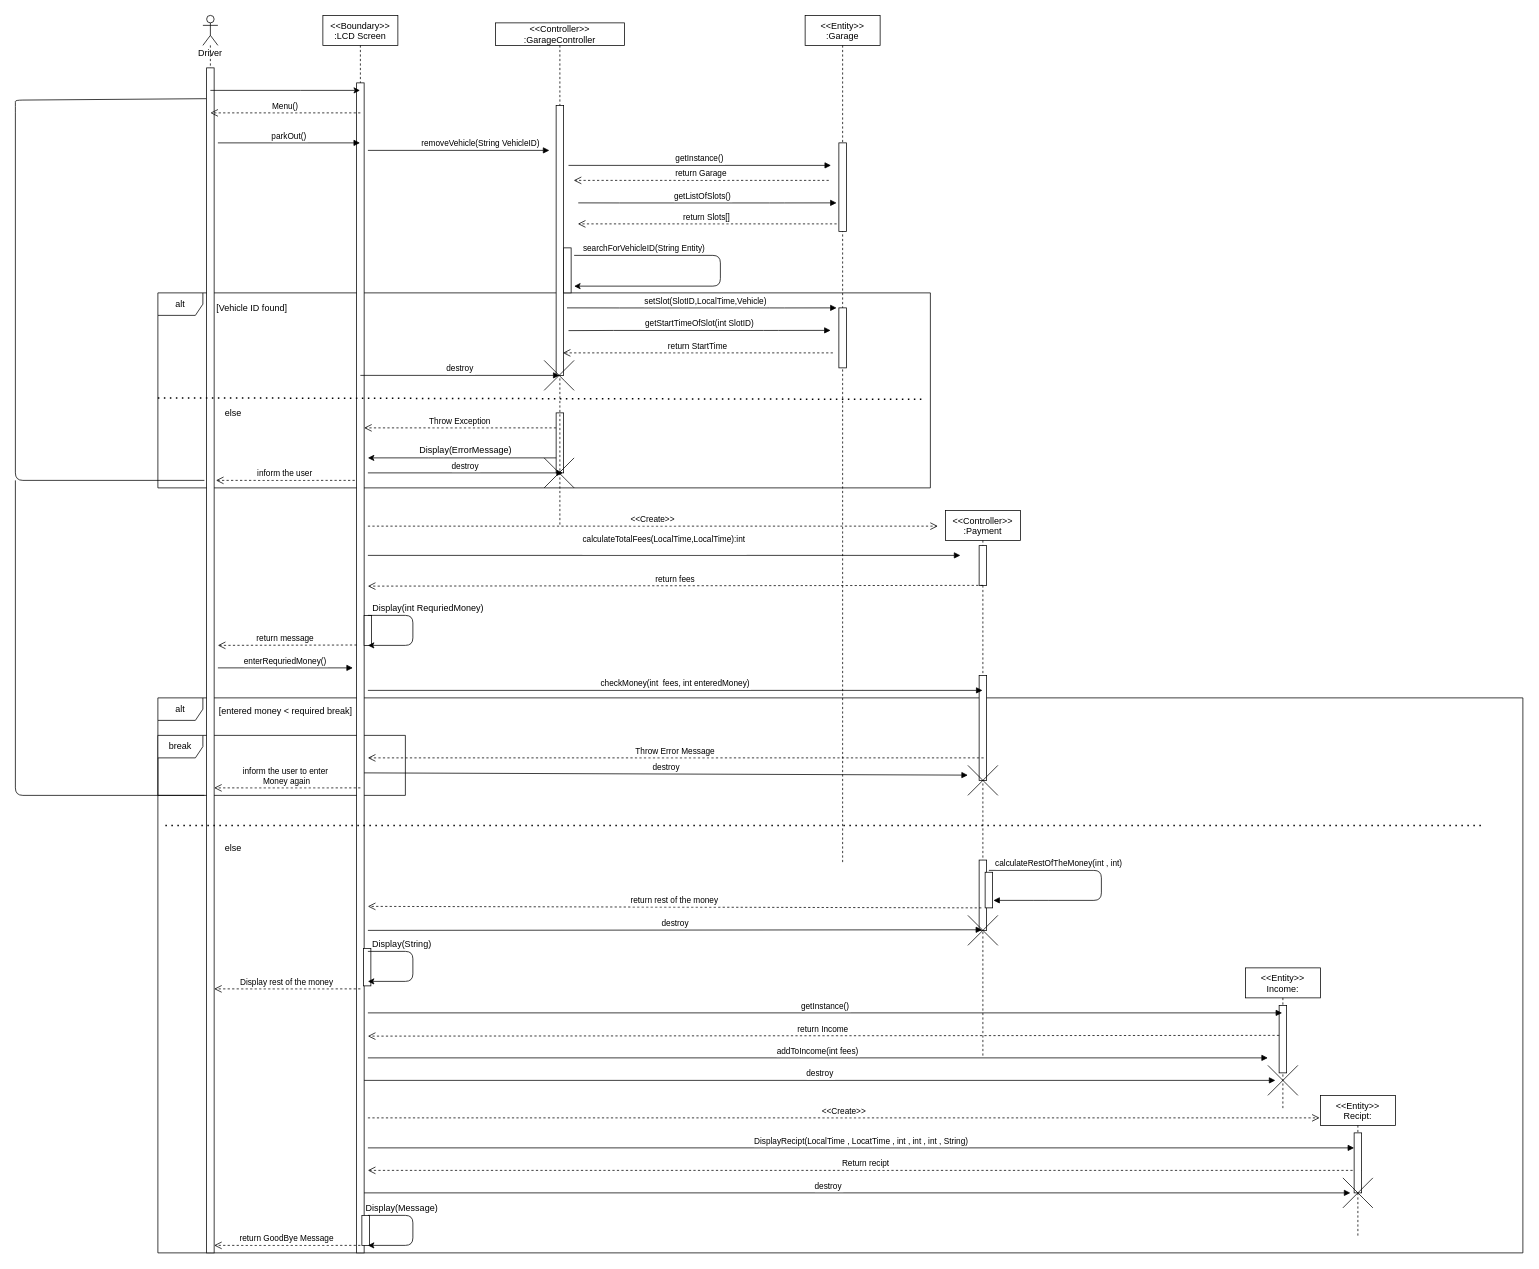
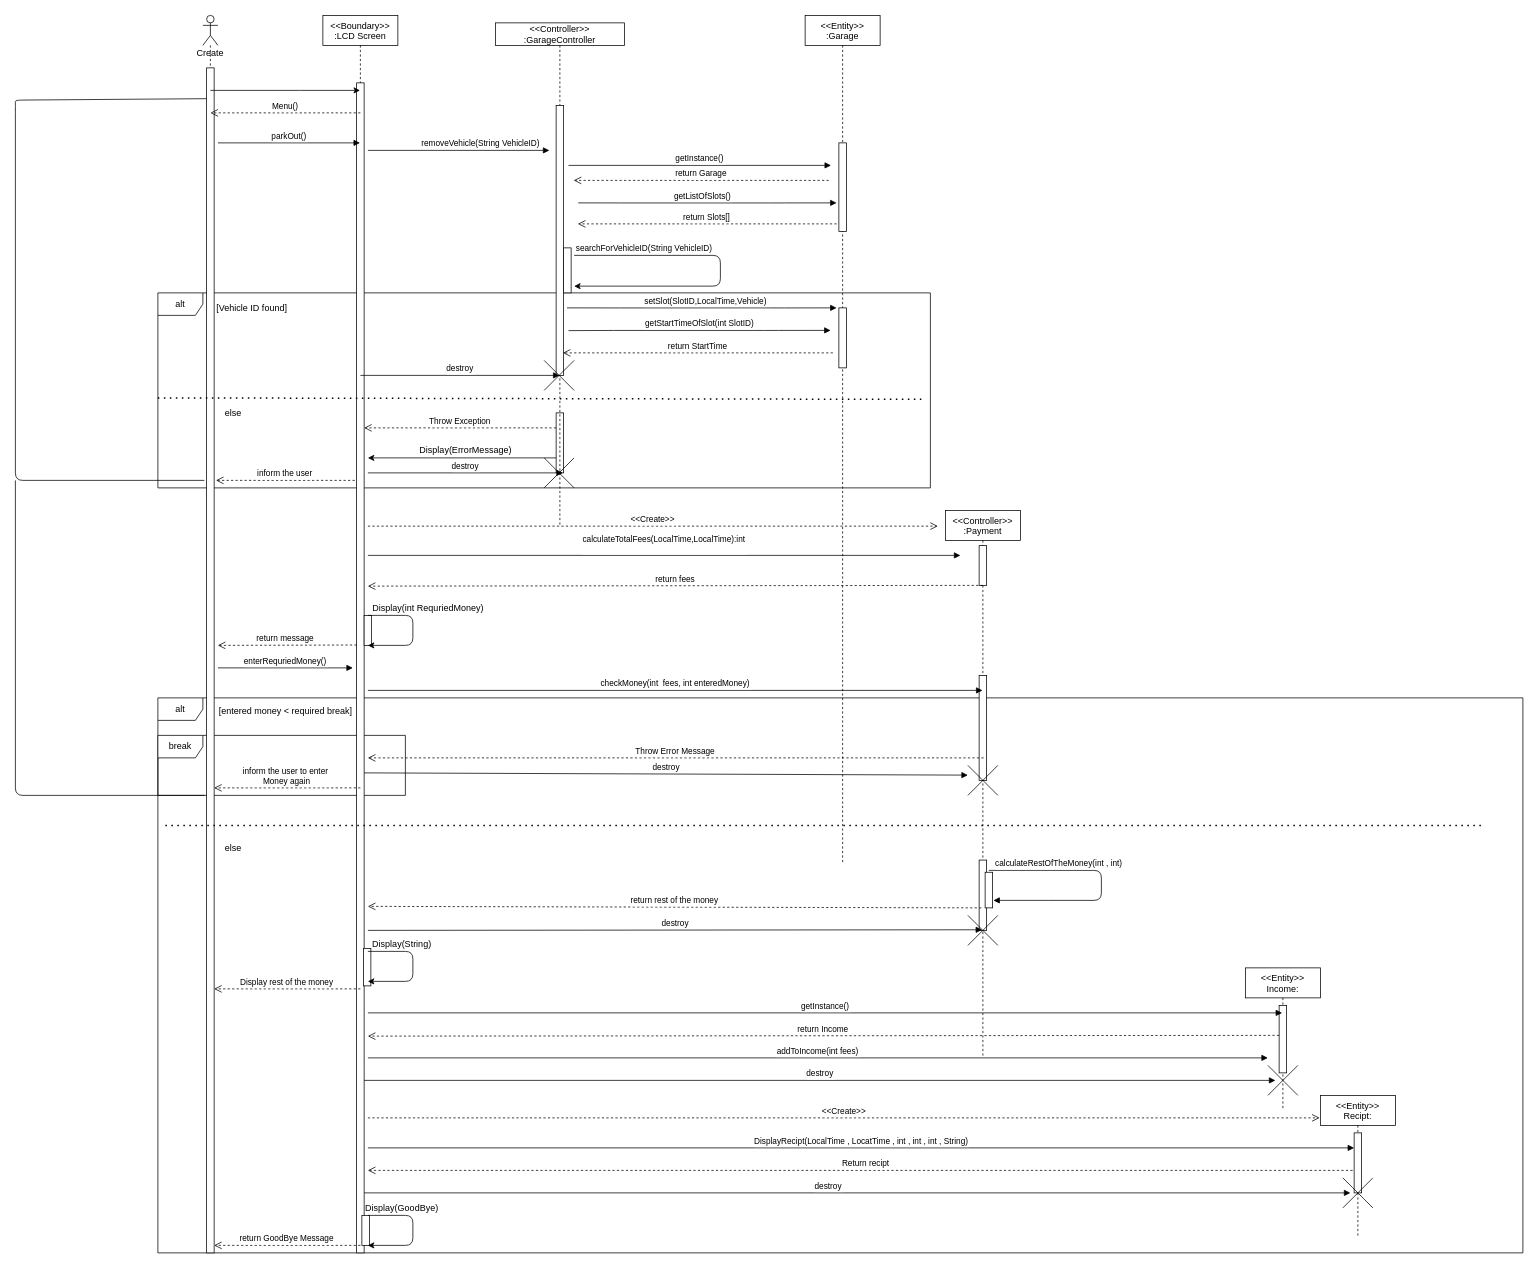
(210, 64) -> (210, 64)
(644, 248) -> (644, 248)
(402, 1208) -> (402, 1208)
